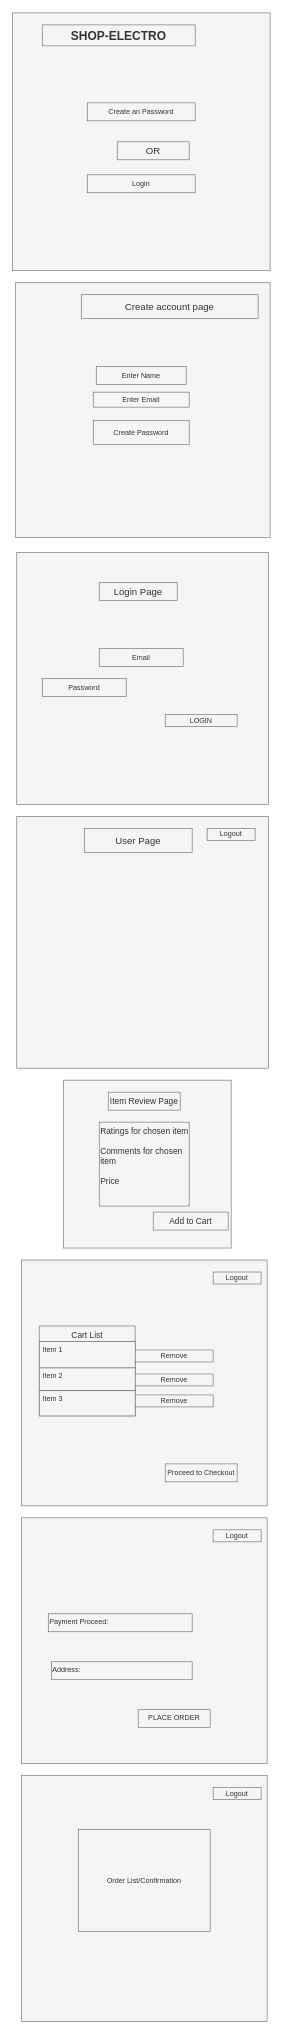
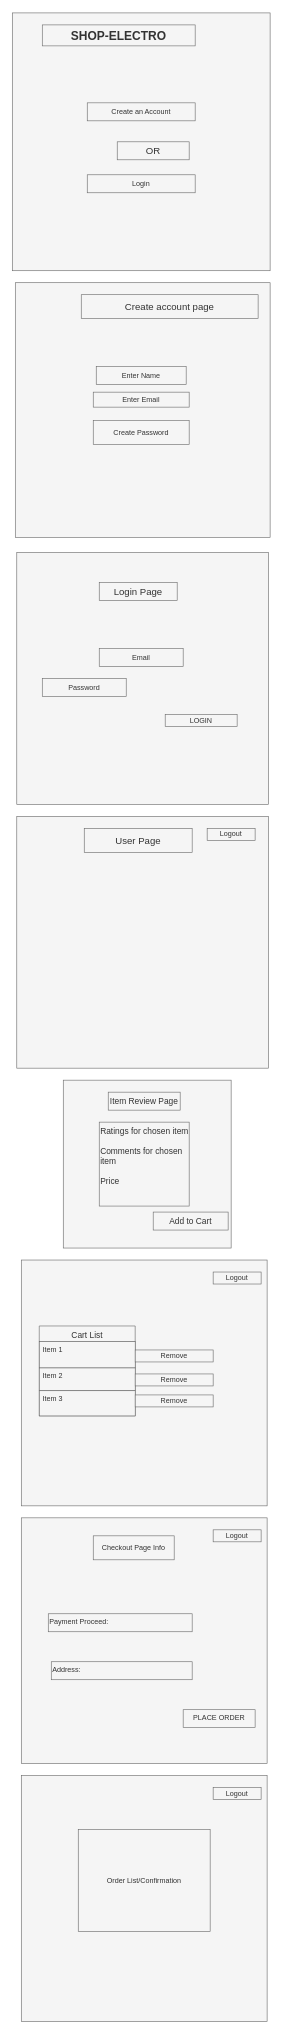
(141, 111) -> (141, 111)
(201, 1473) -> none
none -> (134, 1548)
(174, 1719) -> (219, 1719)
